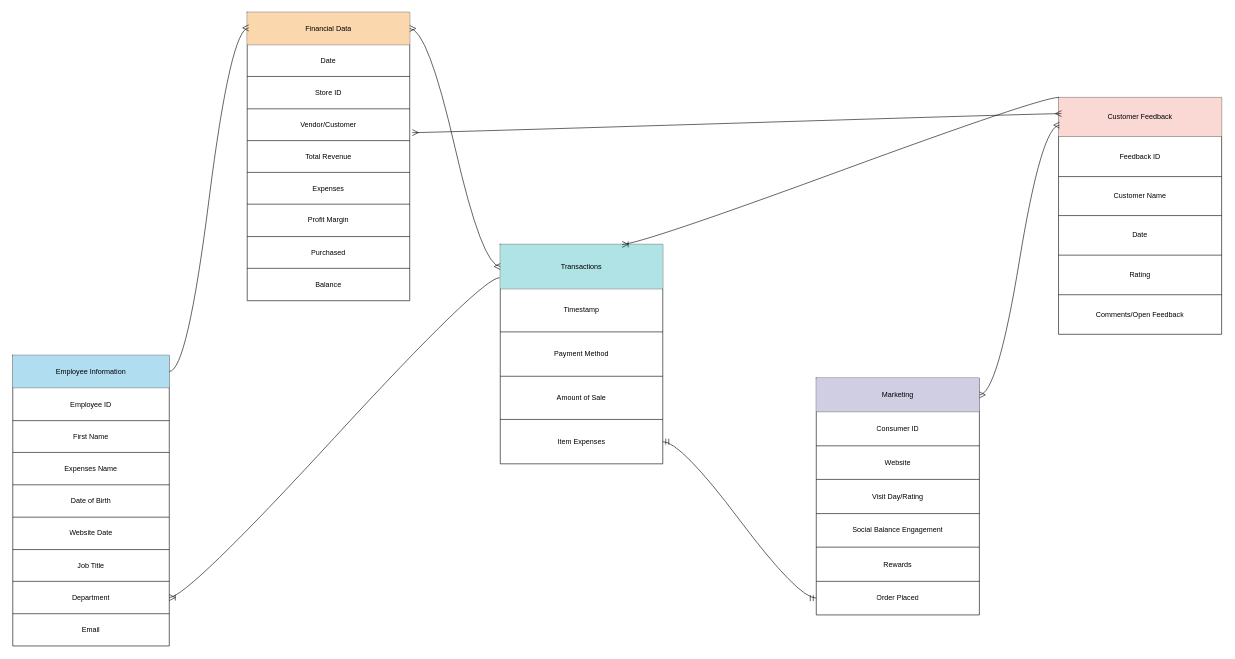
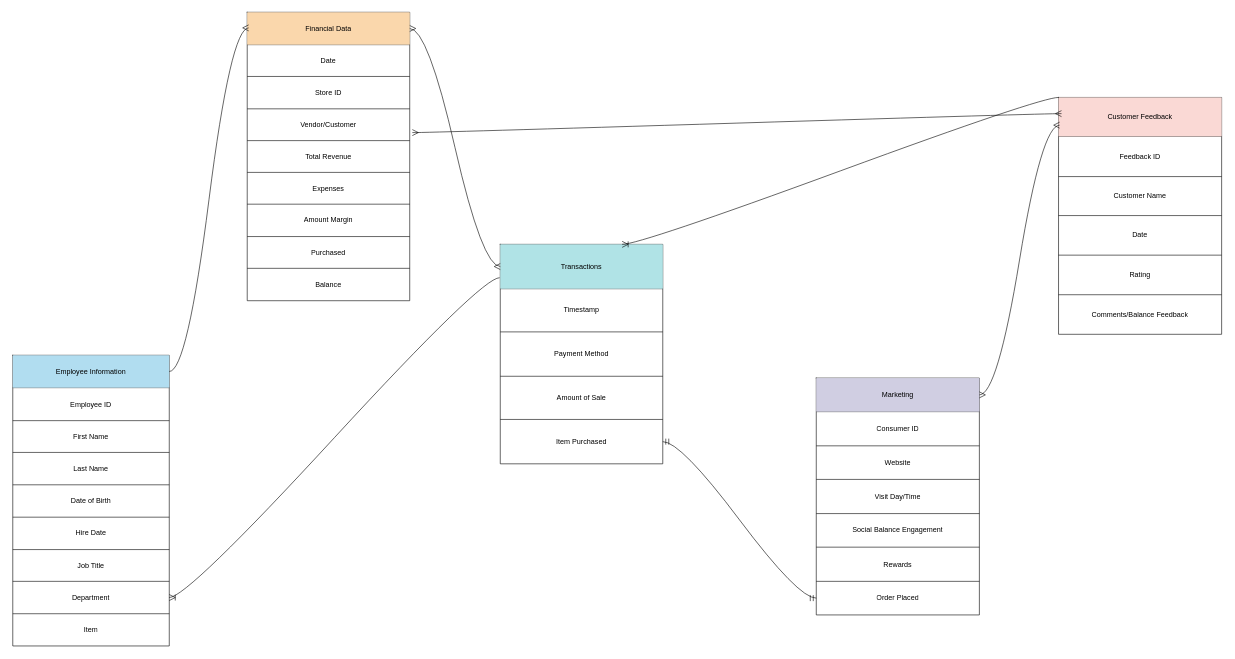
(328, 221) -> (328, 221)
(1140, 315) -> (1140, 315)
(581, 442) -> (581, 442)
(91, 469) -> (91, 469)
(898, 497) -> (898, 497)
(91, 534) -> (91, 534)
(91, 630) -> (91, 630)
